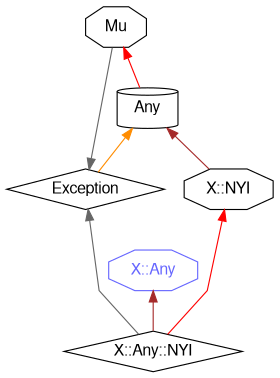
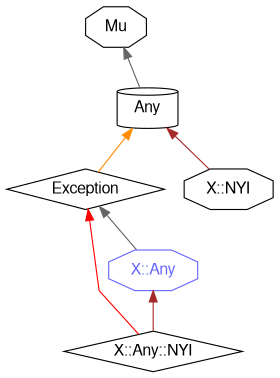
(134, 73) -> (134, 73)
(102, 103) -> (122, 232)
(98, 285) -> (98, 285)
(209, 285) -> none
